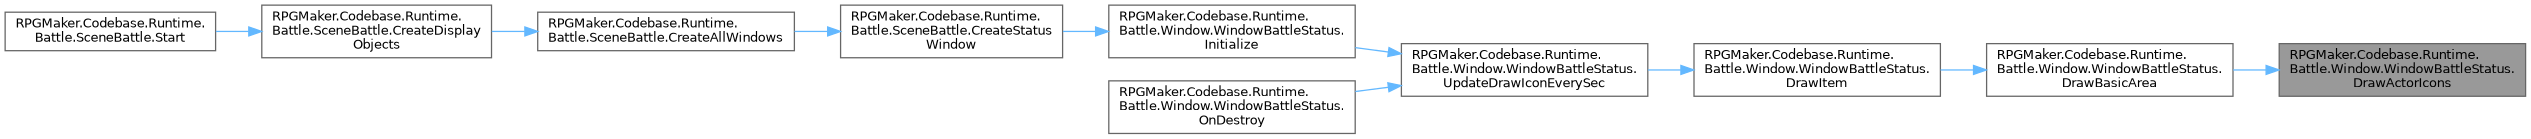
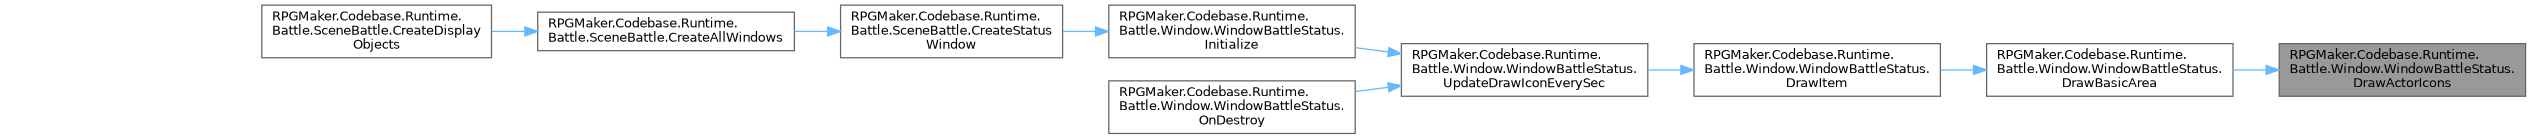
(110, 31) -> none
